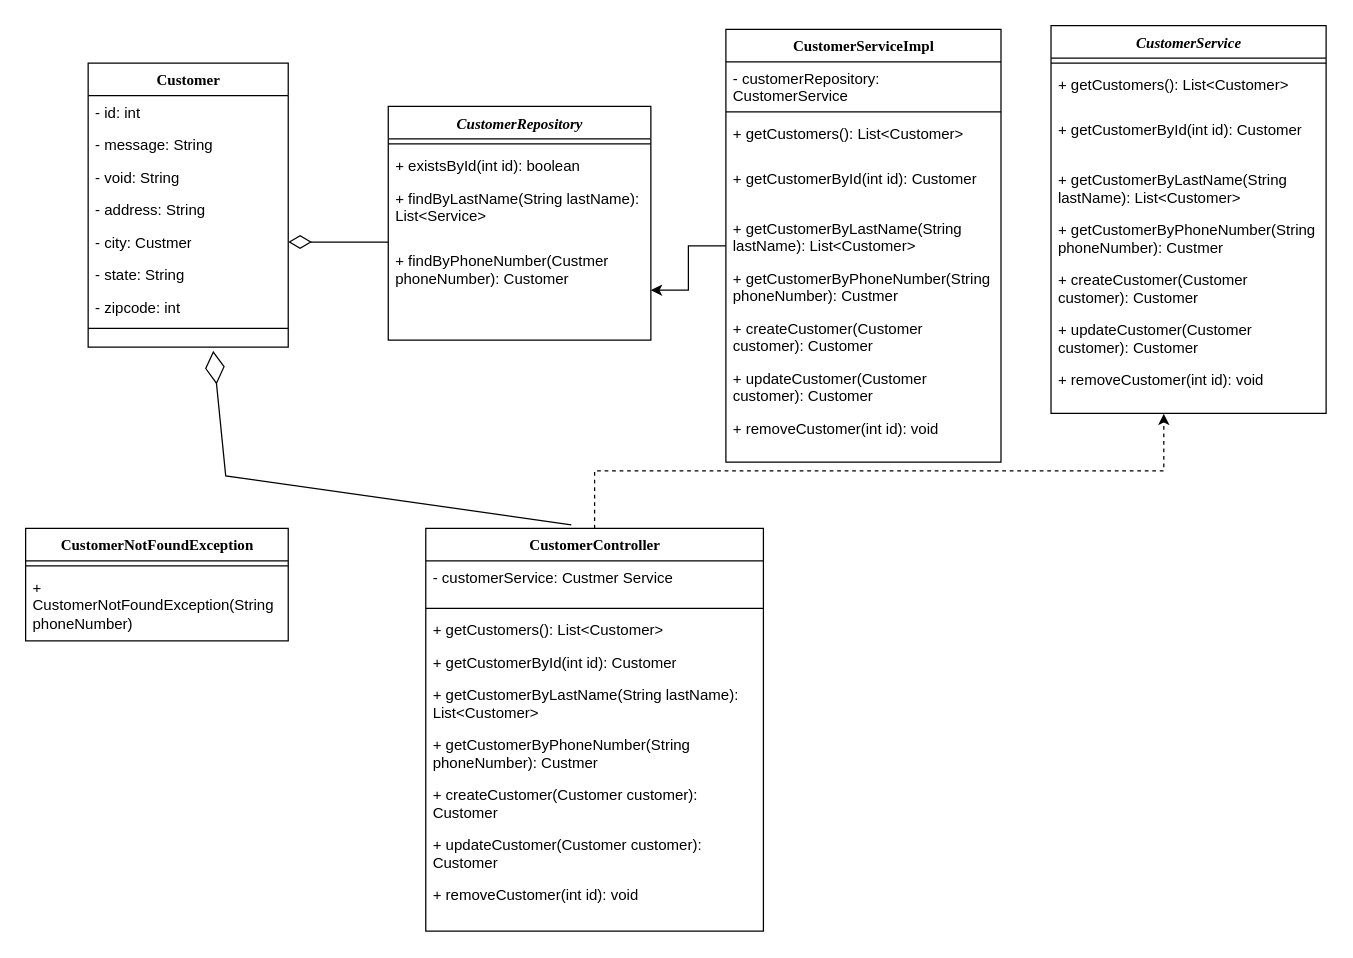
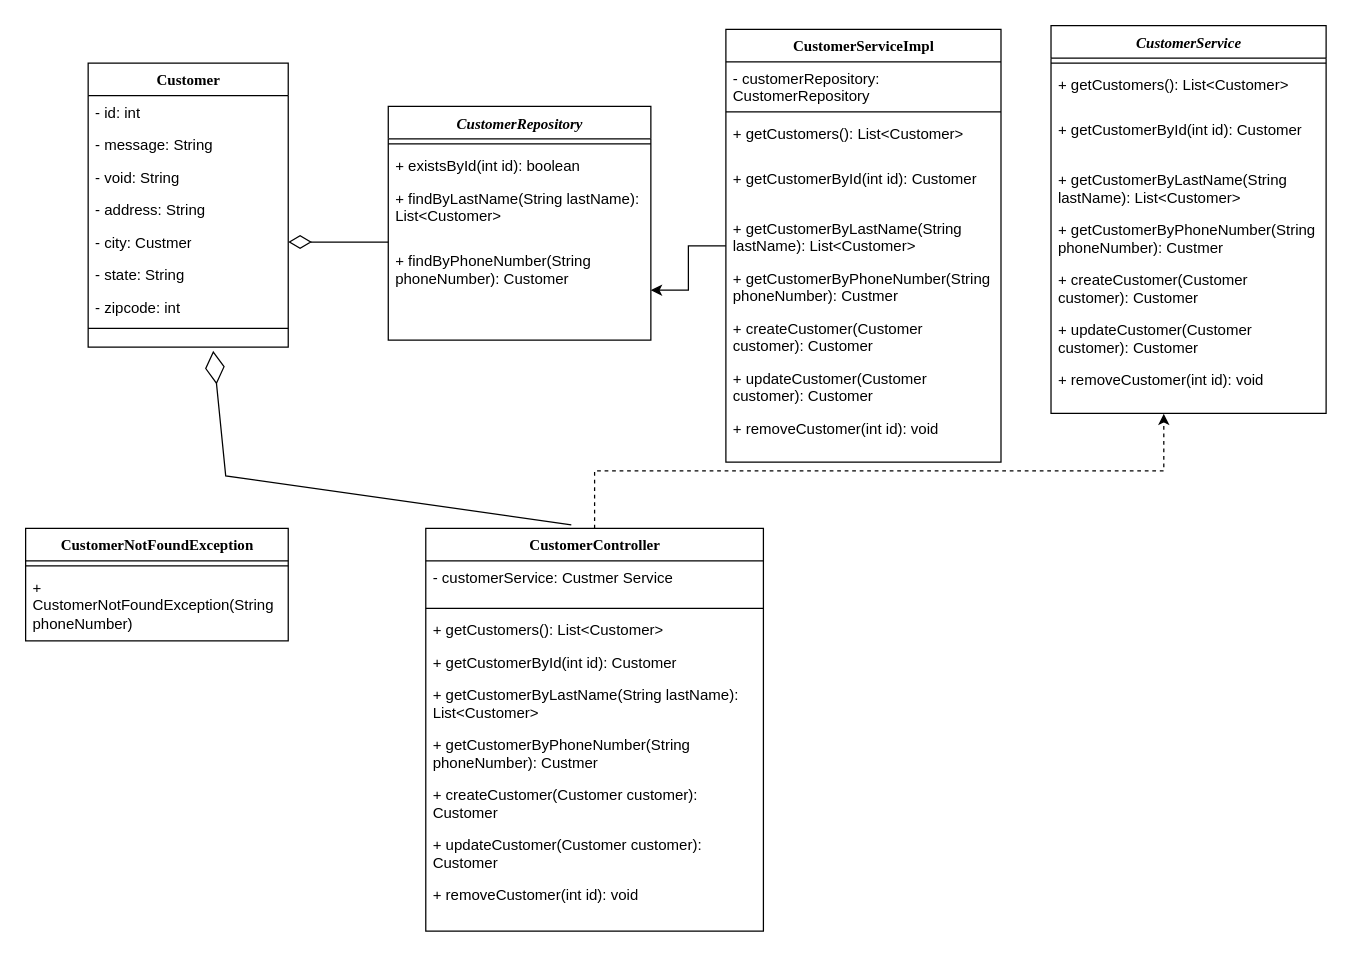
(864, 89) -> (864, 89)
(521, 209) -> (521, 209)
(521, 271) -> (521, 271)
